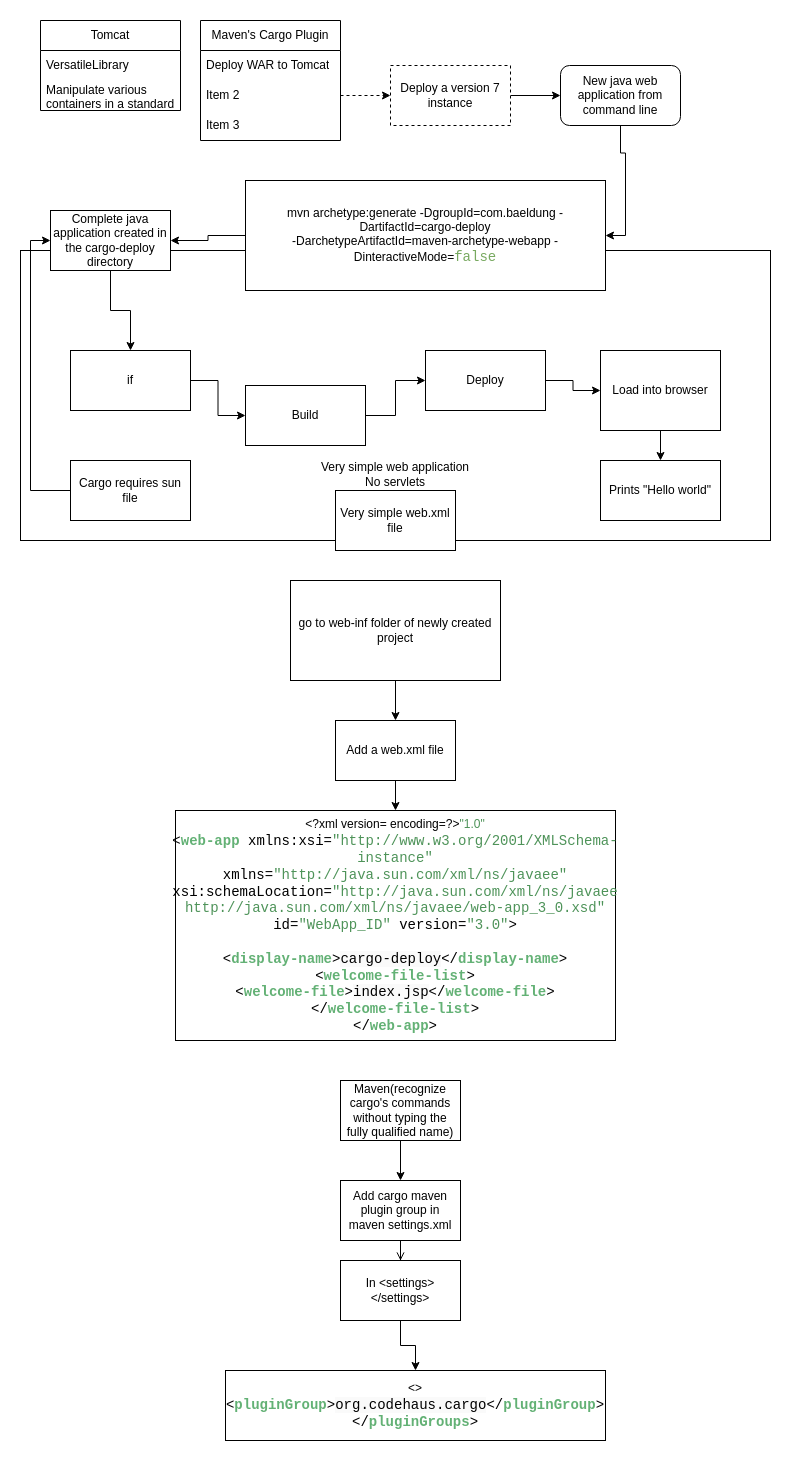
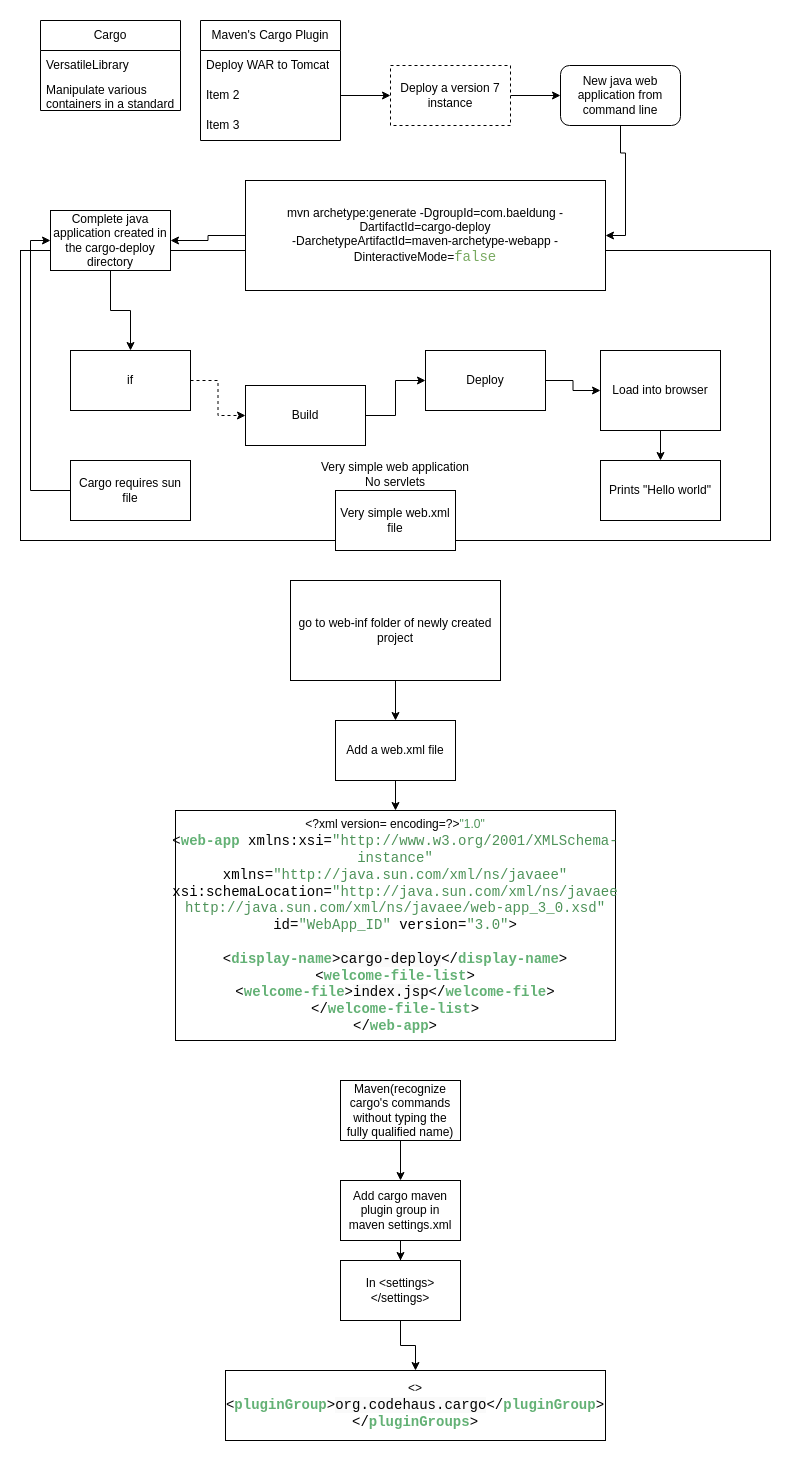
(111, 36) -> (111, 36)
(363, 96) -> (363, 96)
(218, 396) -> (218, 396)
(401, 1254) -> (401, 1252)
